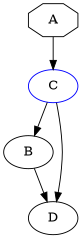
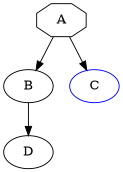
(43, 115) -> (47, 50)
(62, 148) -> none
